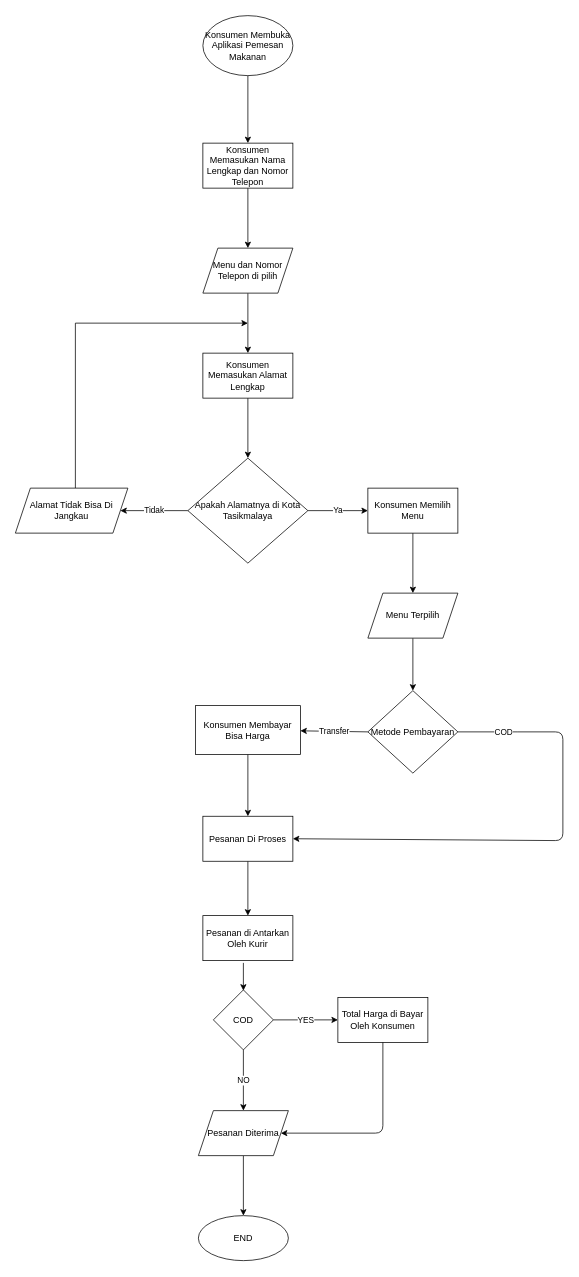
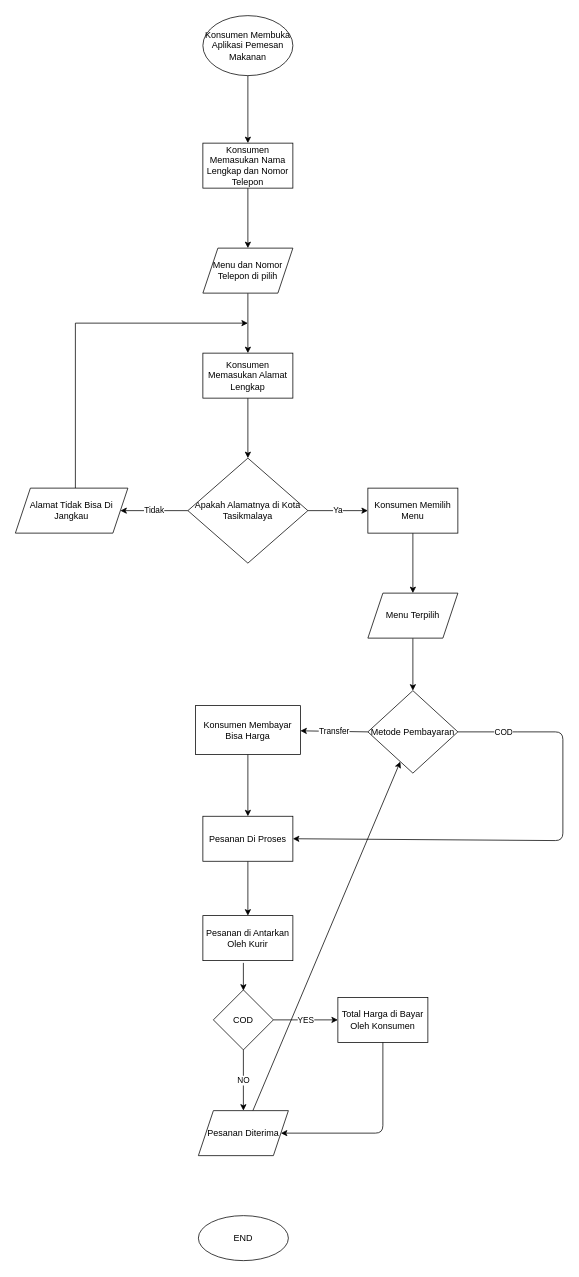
(243, 1182) -> (326, 938)
